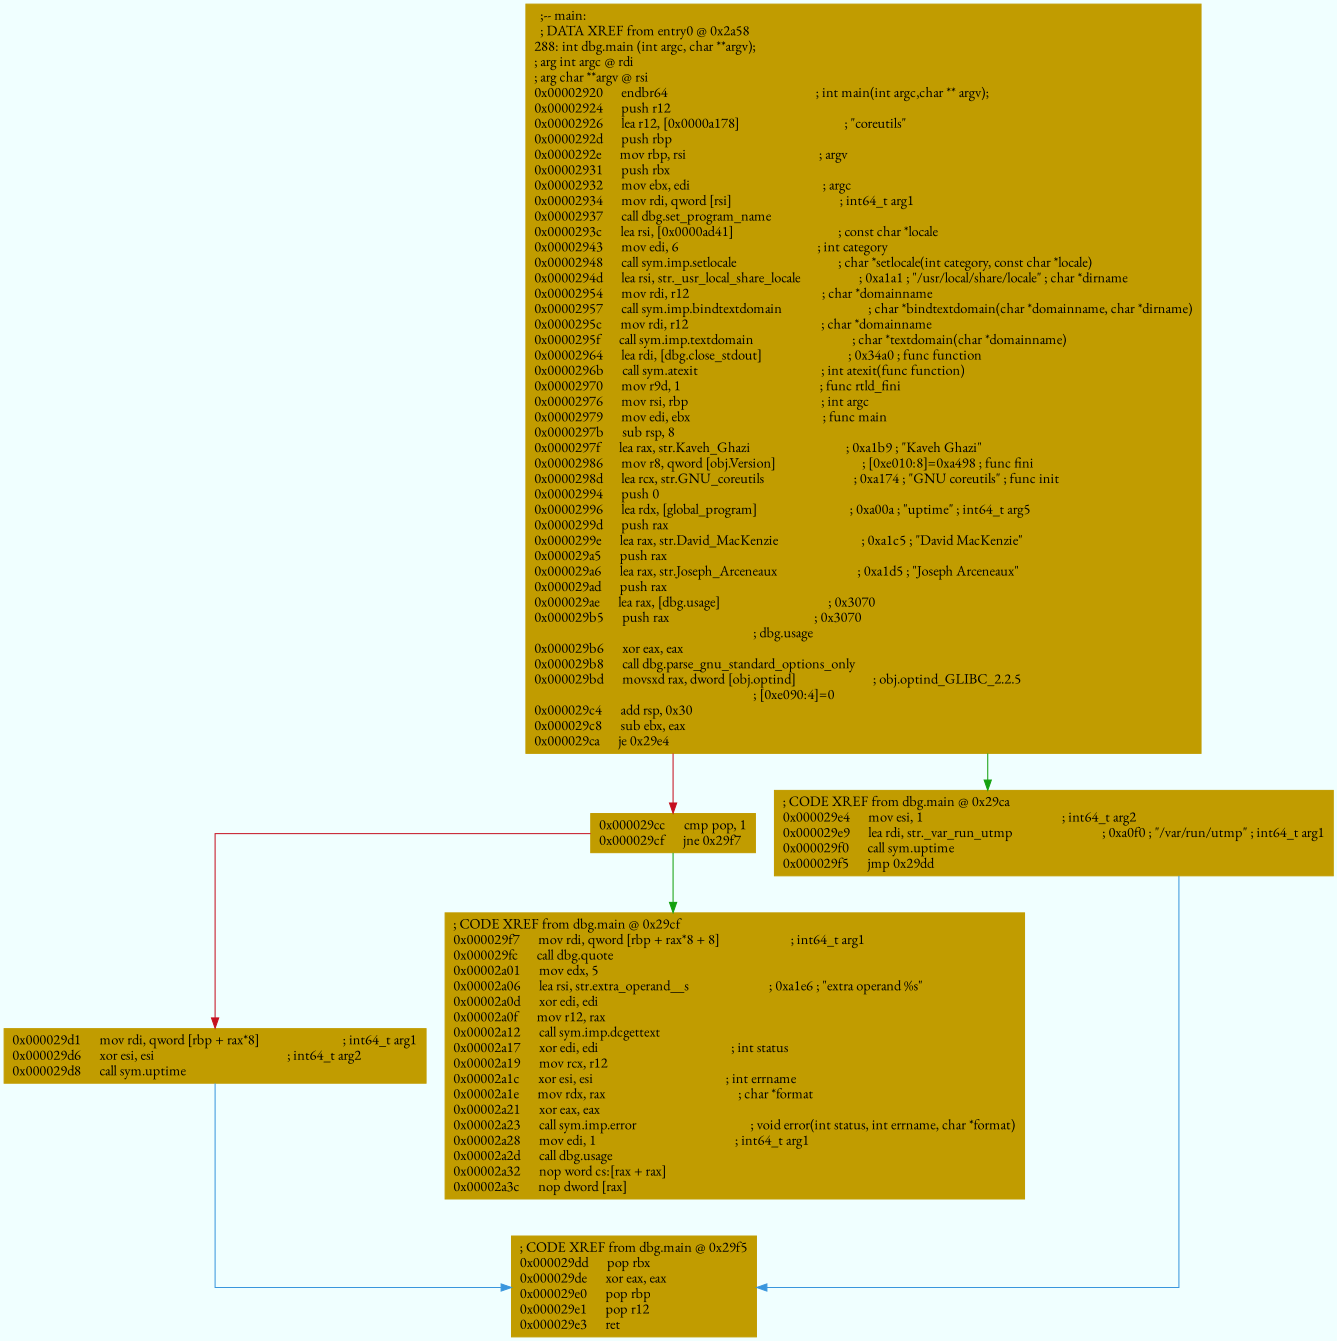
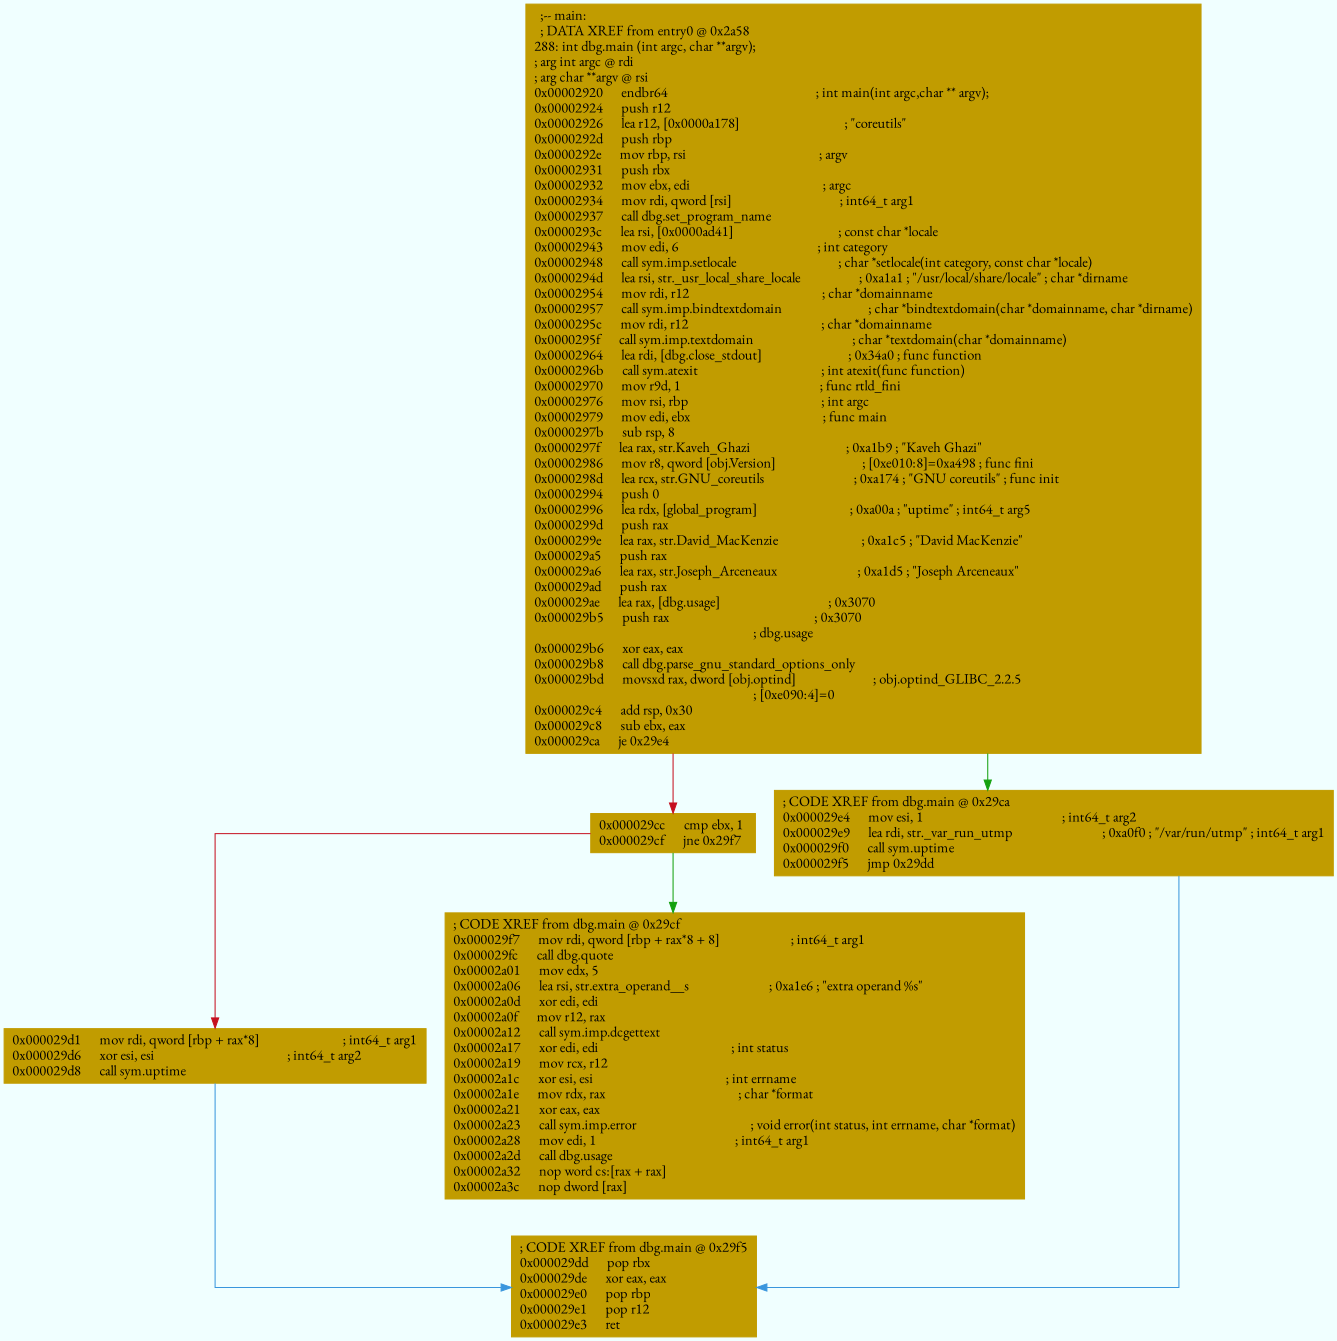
(673, 833) -> (673, 833)
